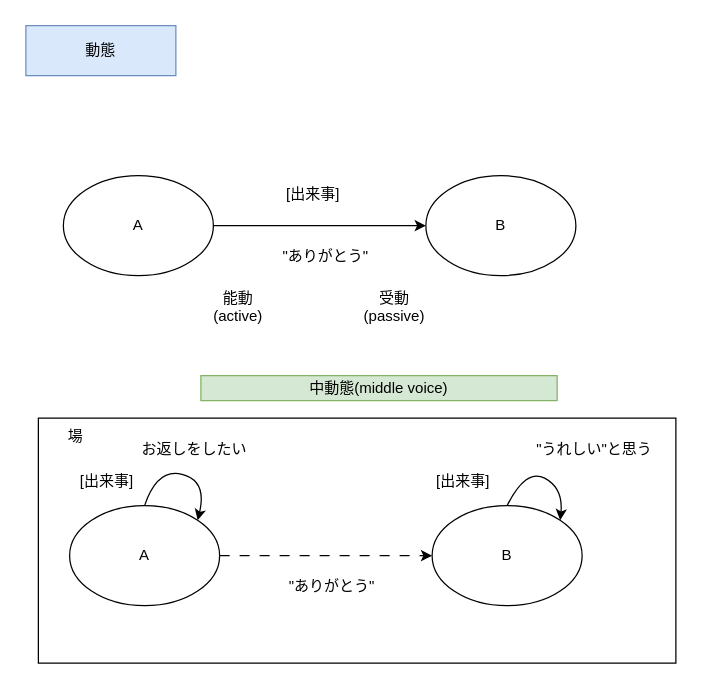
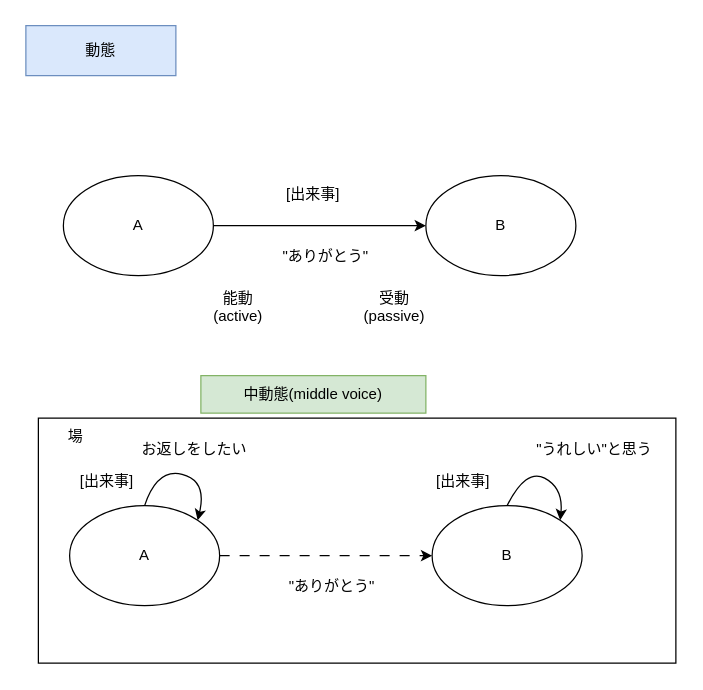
(379, 388) -> (313, 394)
